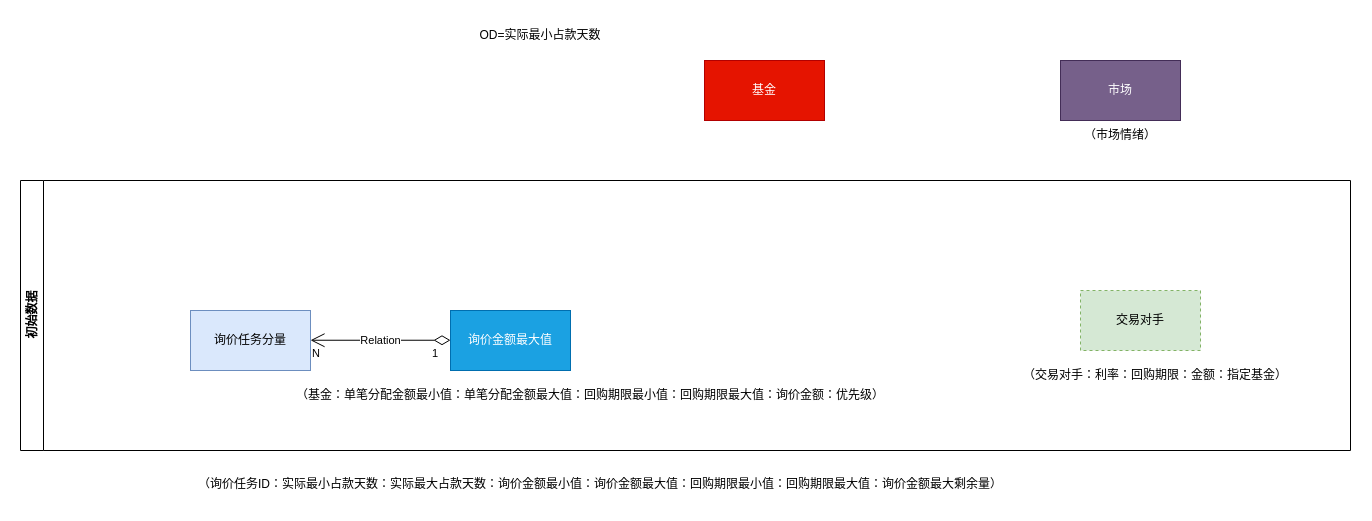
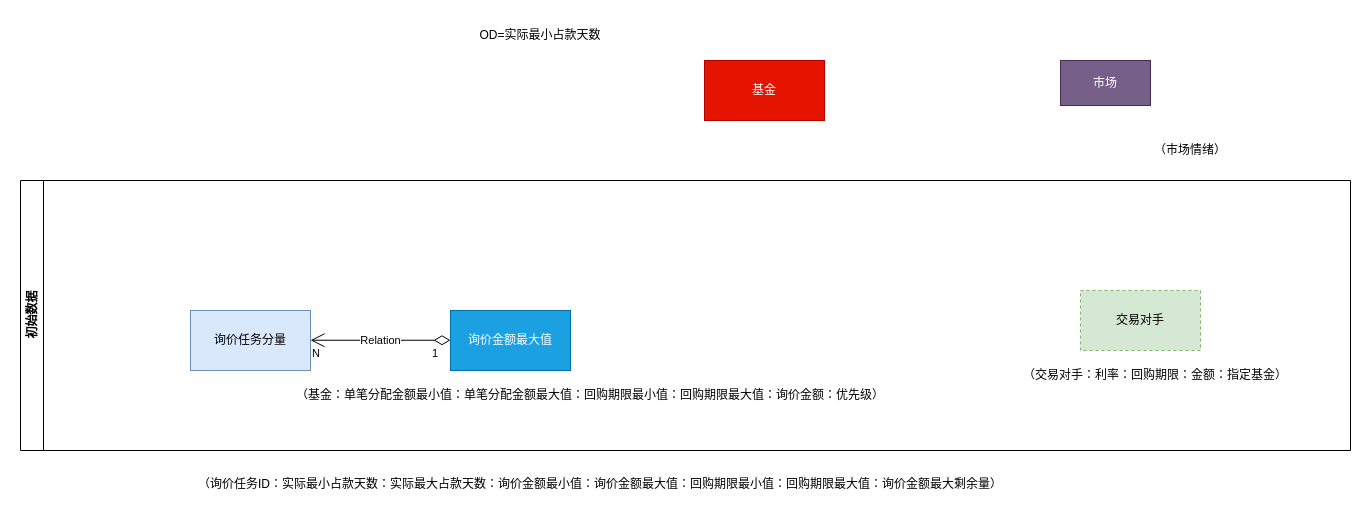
(1121, 91) -> (1106, 83)
(1121, 136) -> (1191, 151)
